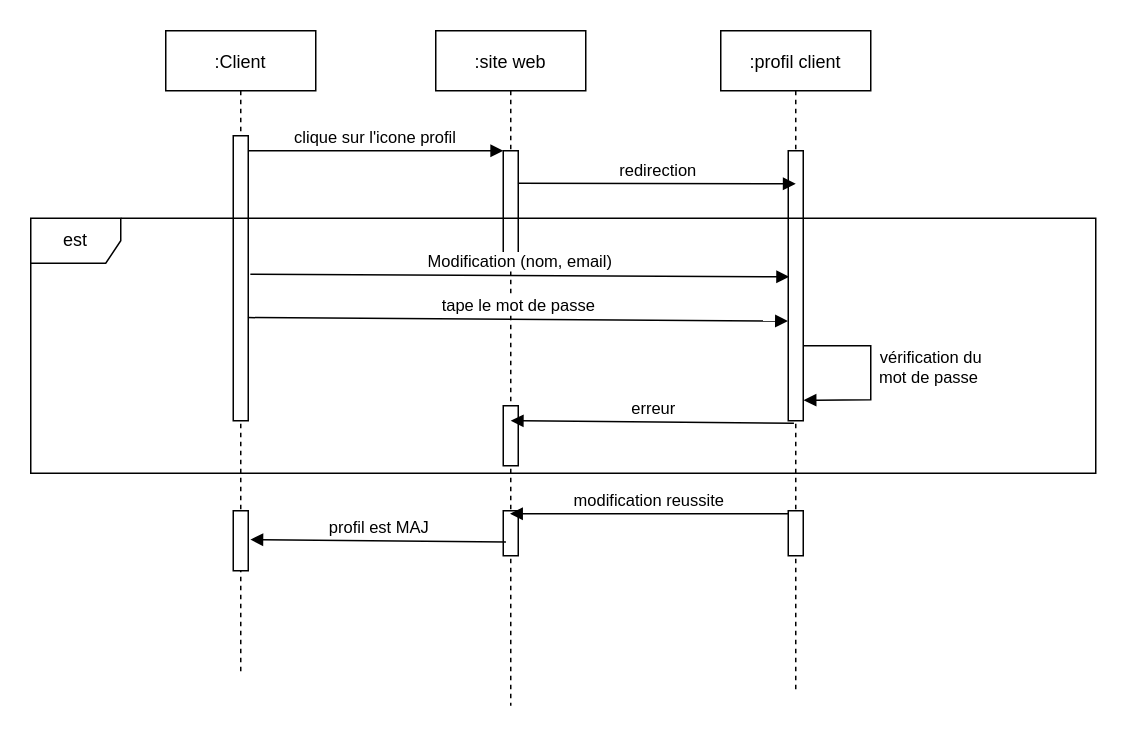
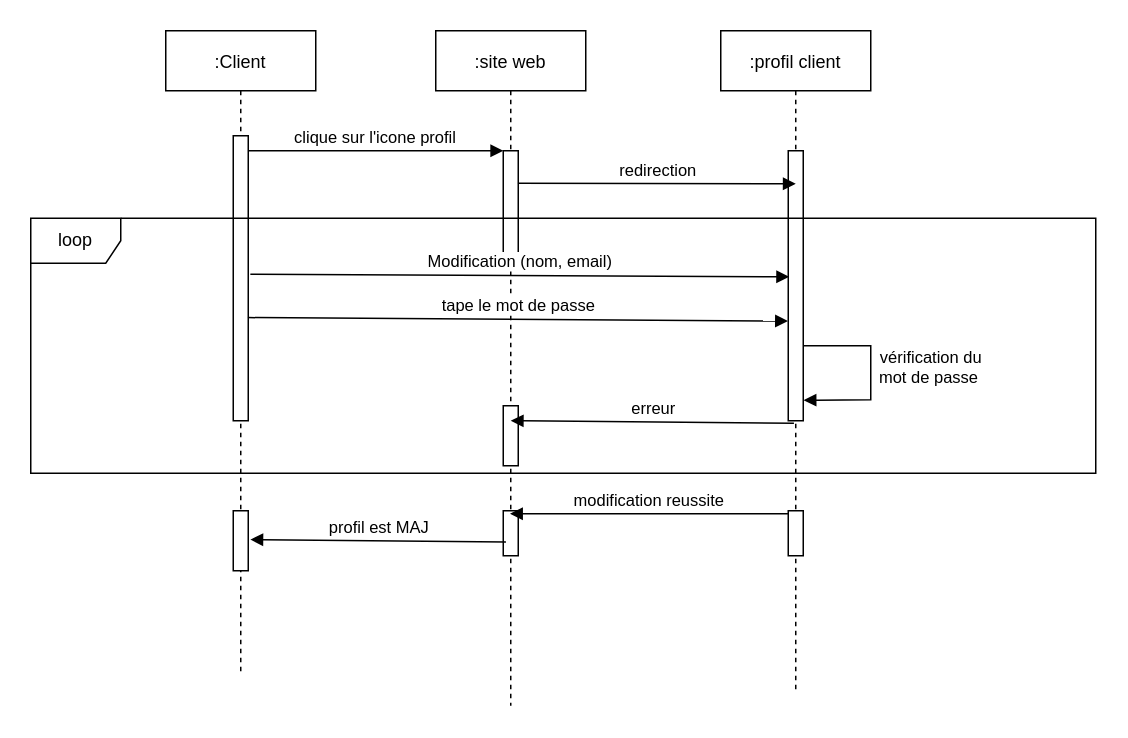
(76, 241) -> (76, 241)
